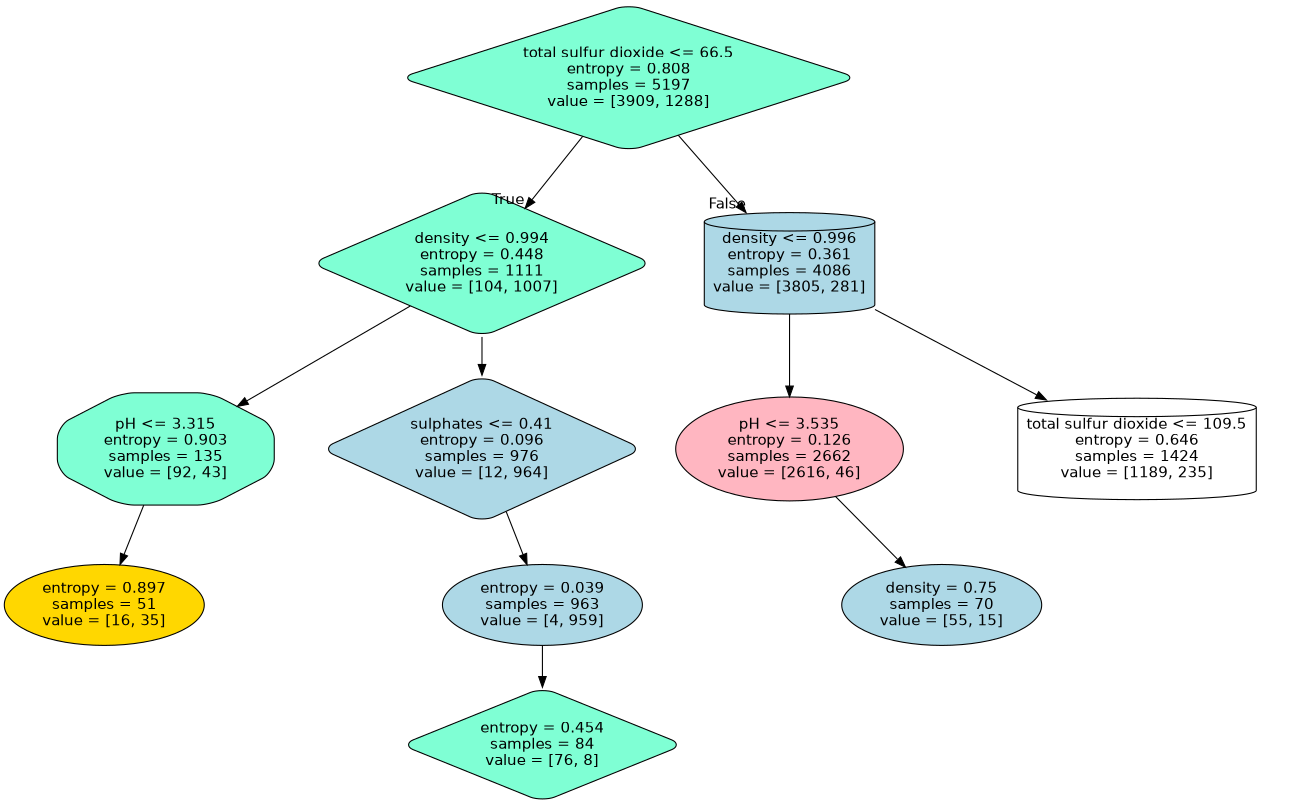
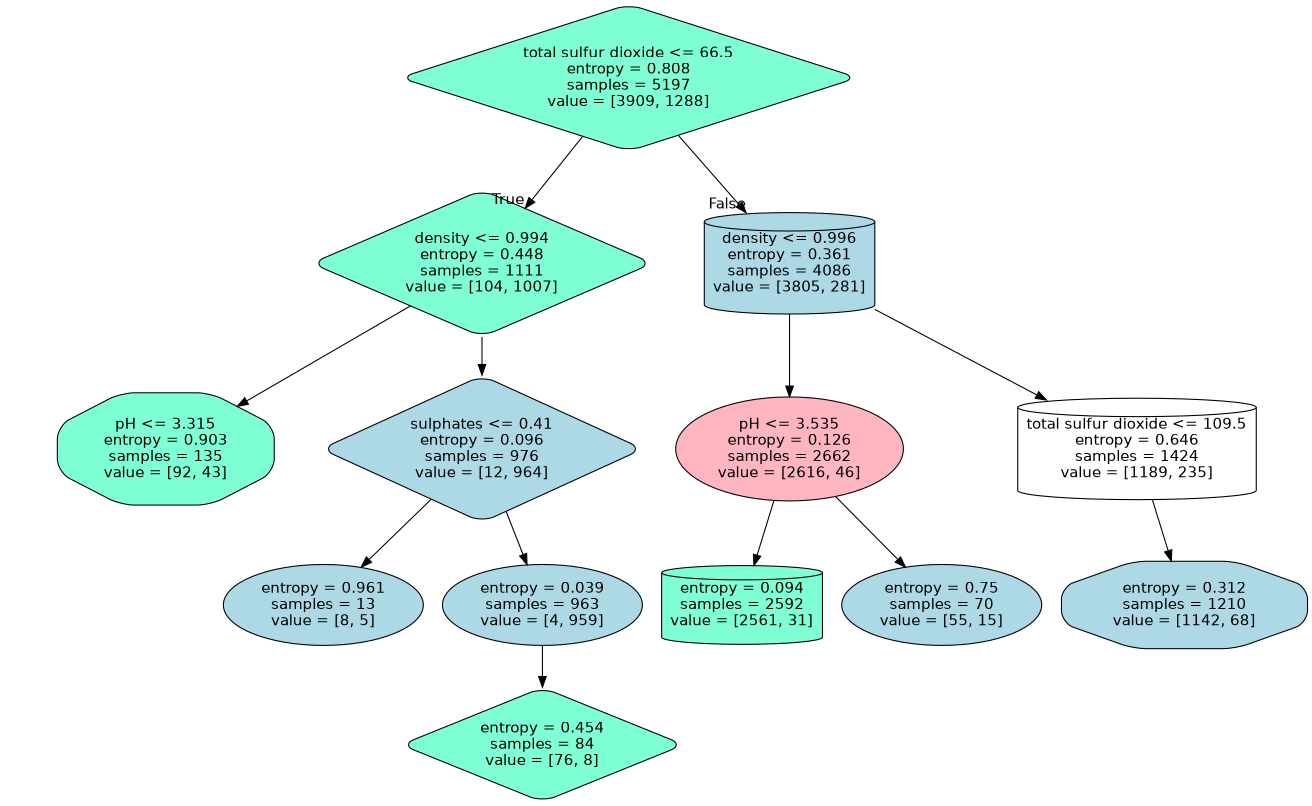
(104, 605) -> none
none -> (323, 605)
none -> (742, 605)
(942, 605) -> (942, 605)
none -> (1184, 605)
